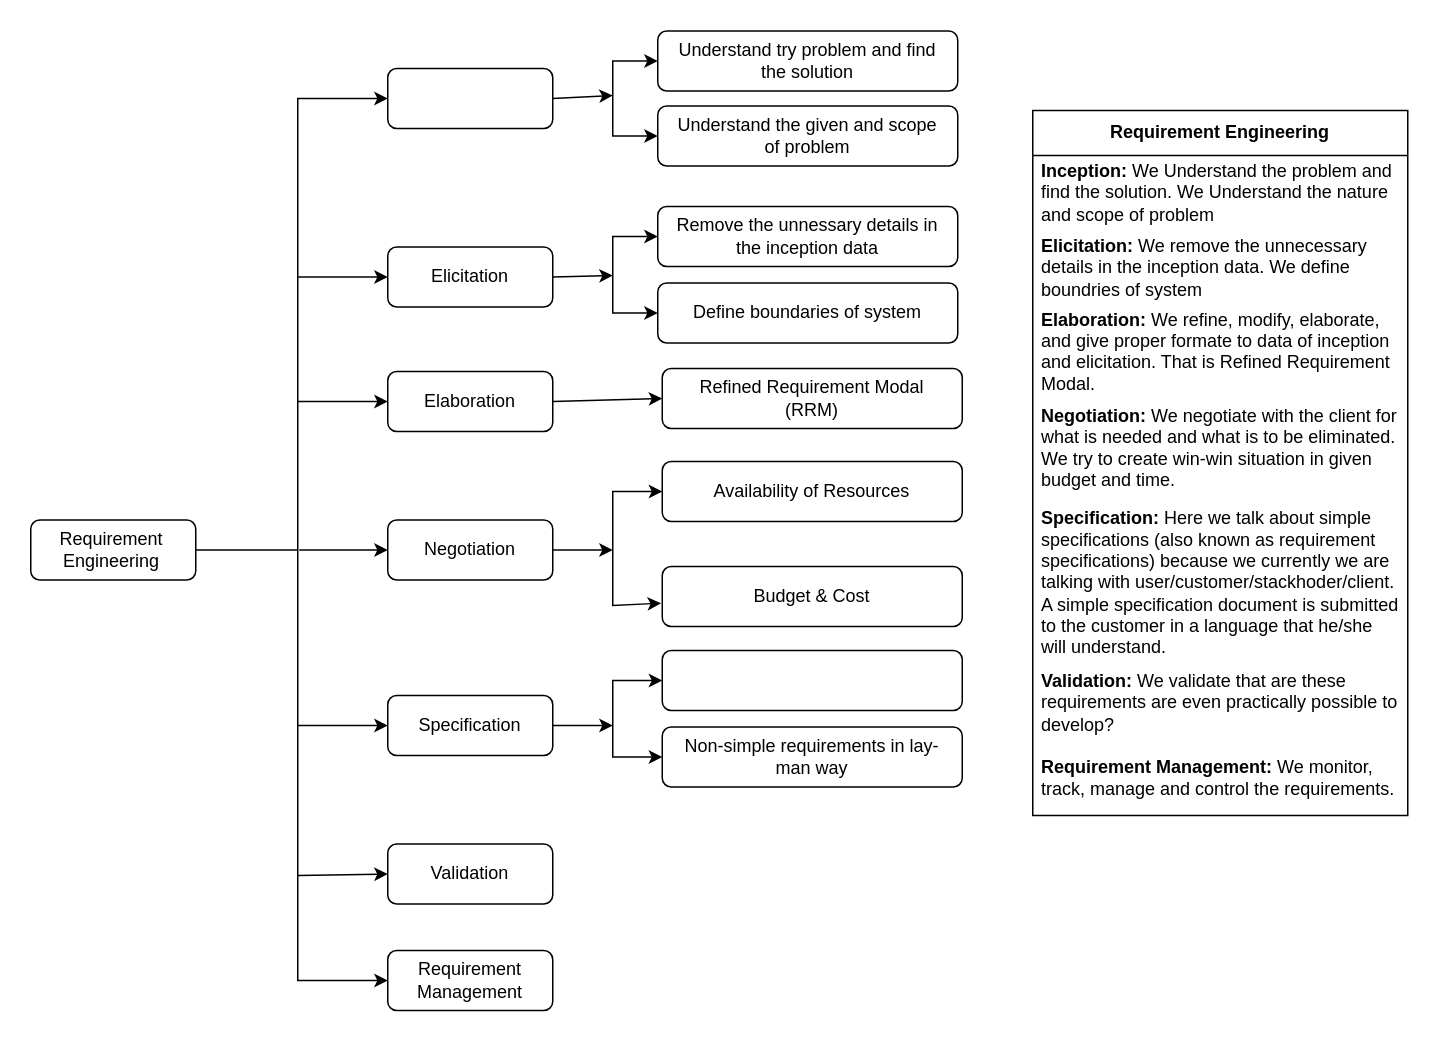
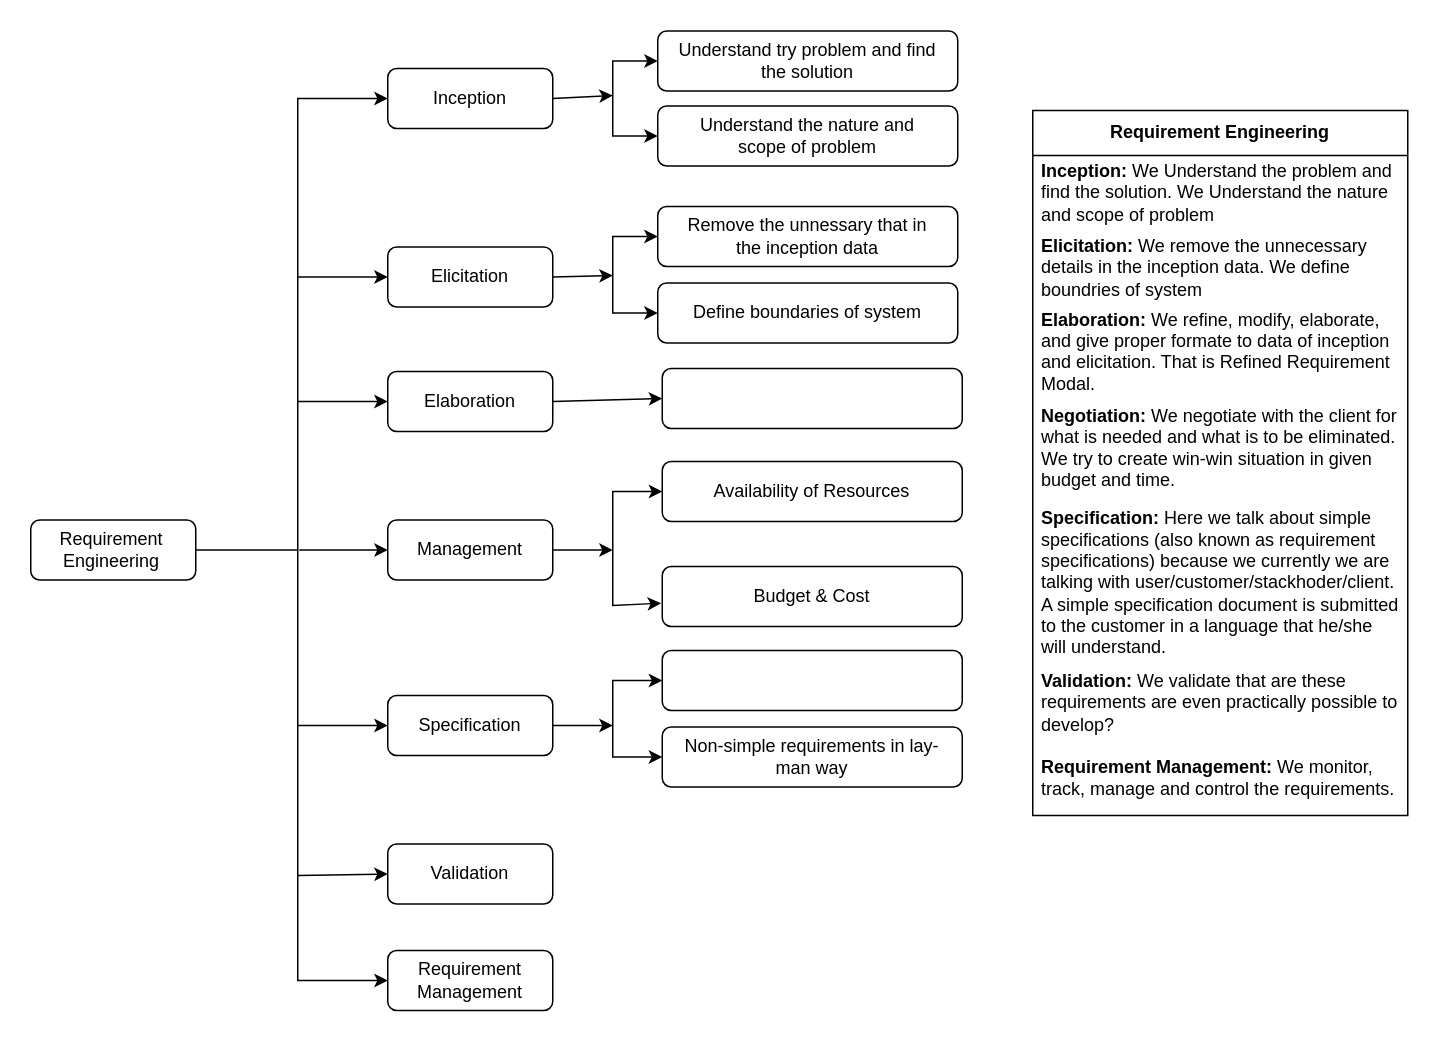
none -> (470, 98)
(808, 136) -> (808, 136)
(808, 236) -> (808, 236)
(812, 398) -> none
(470, 550) -> (470, 550)
